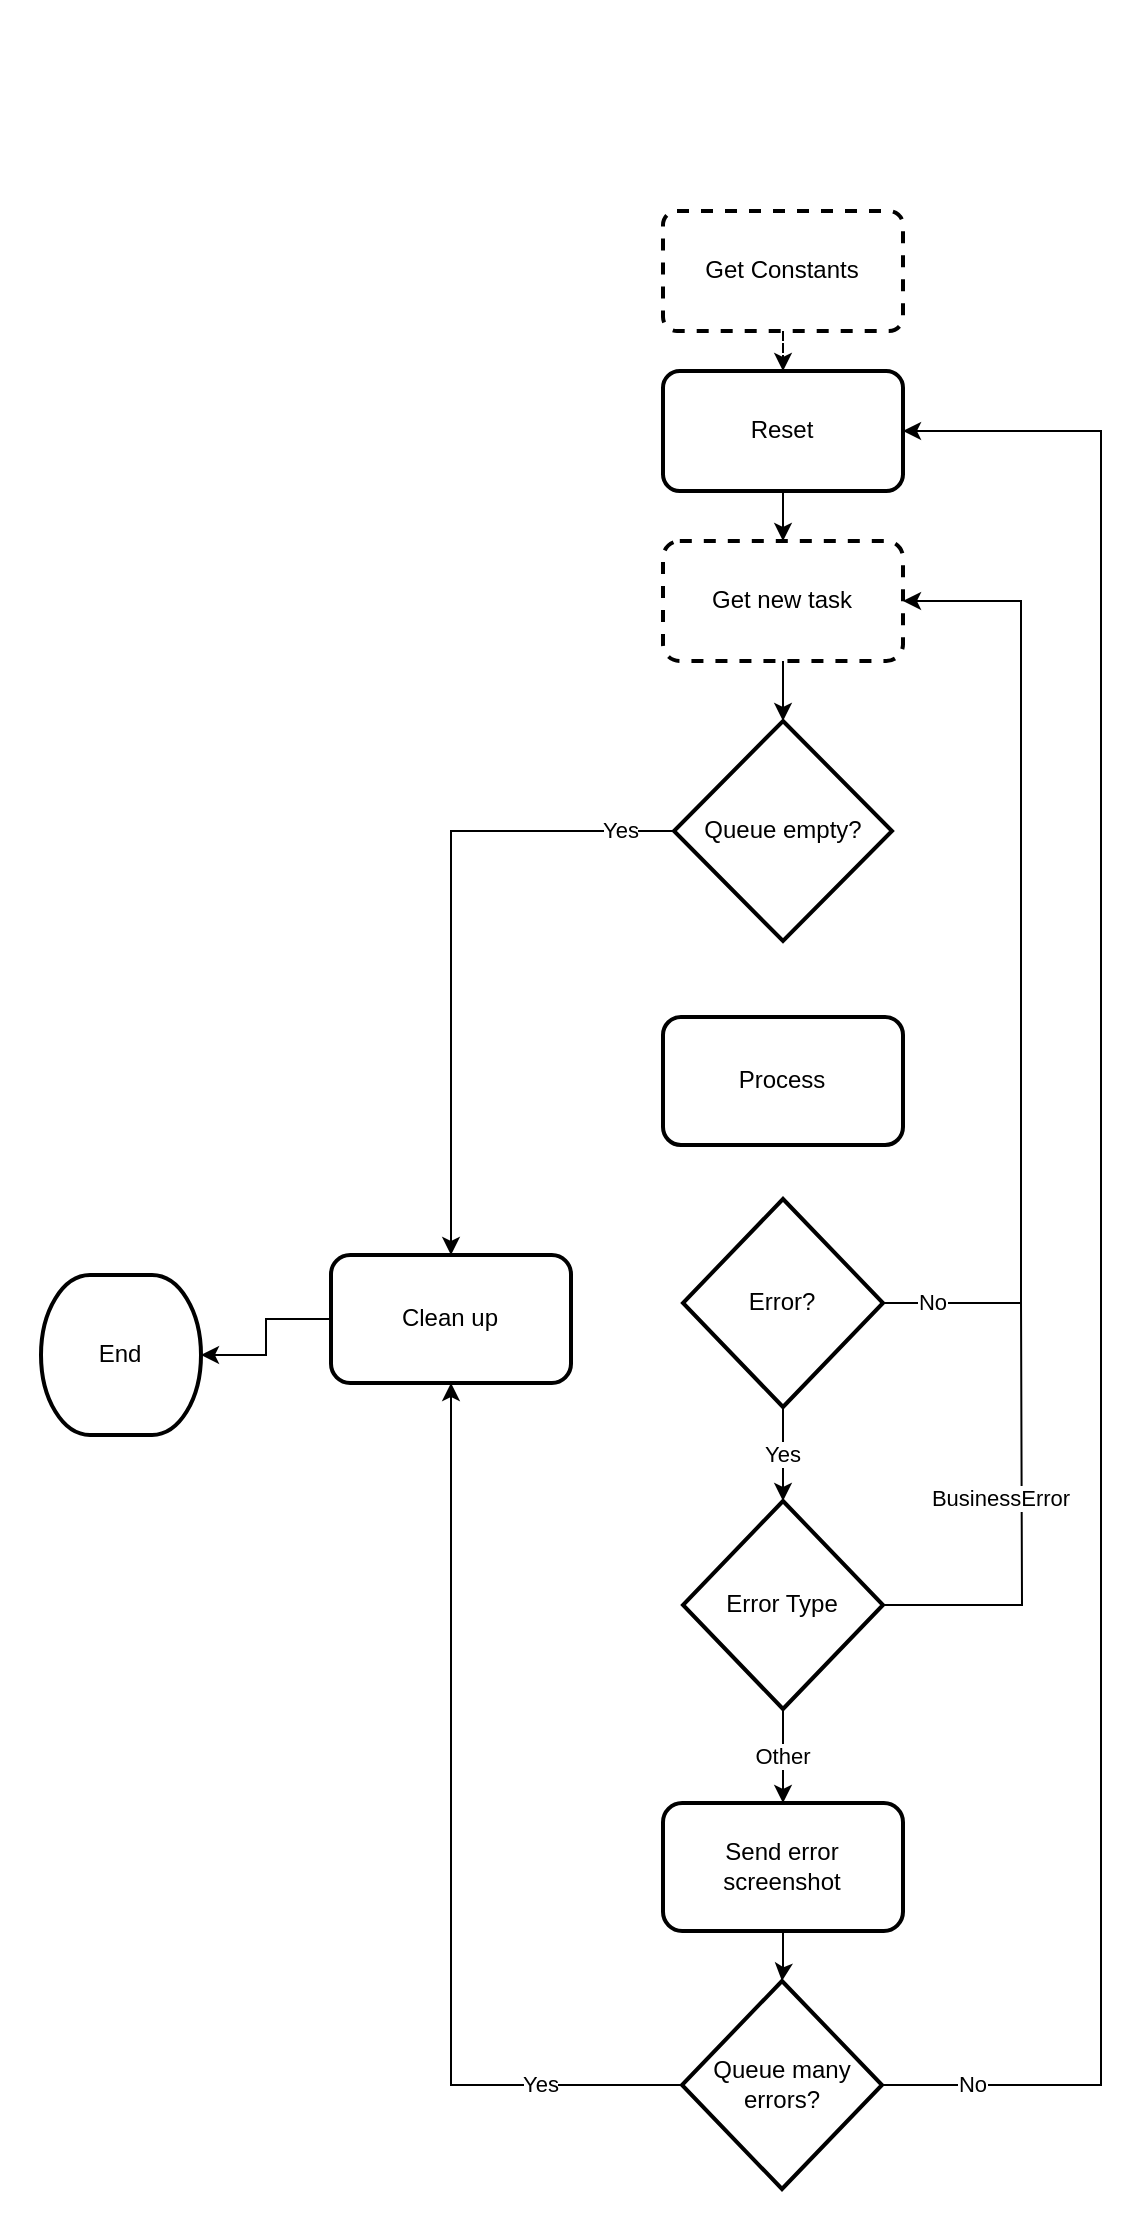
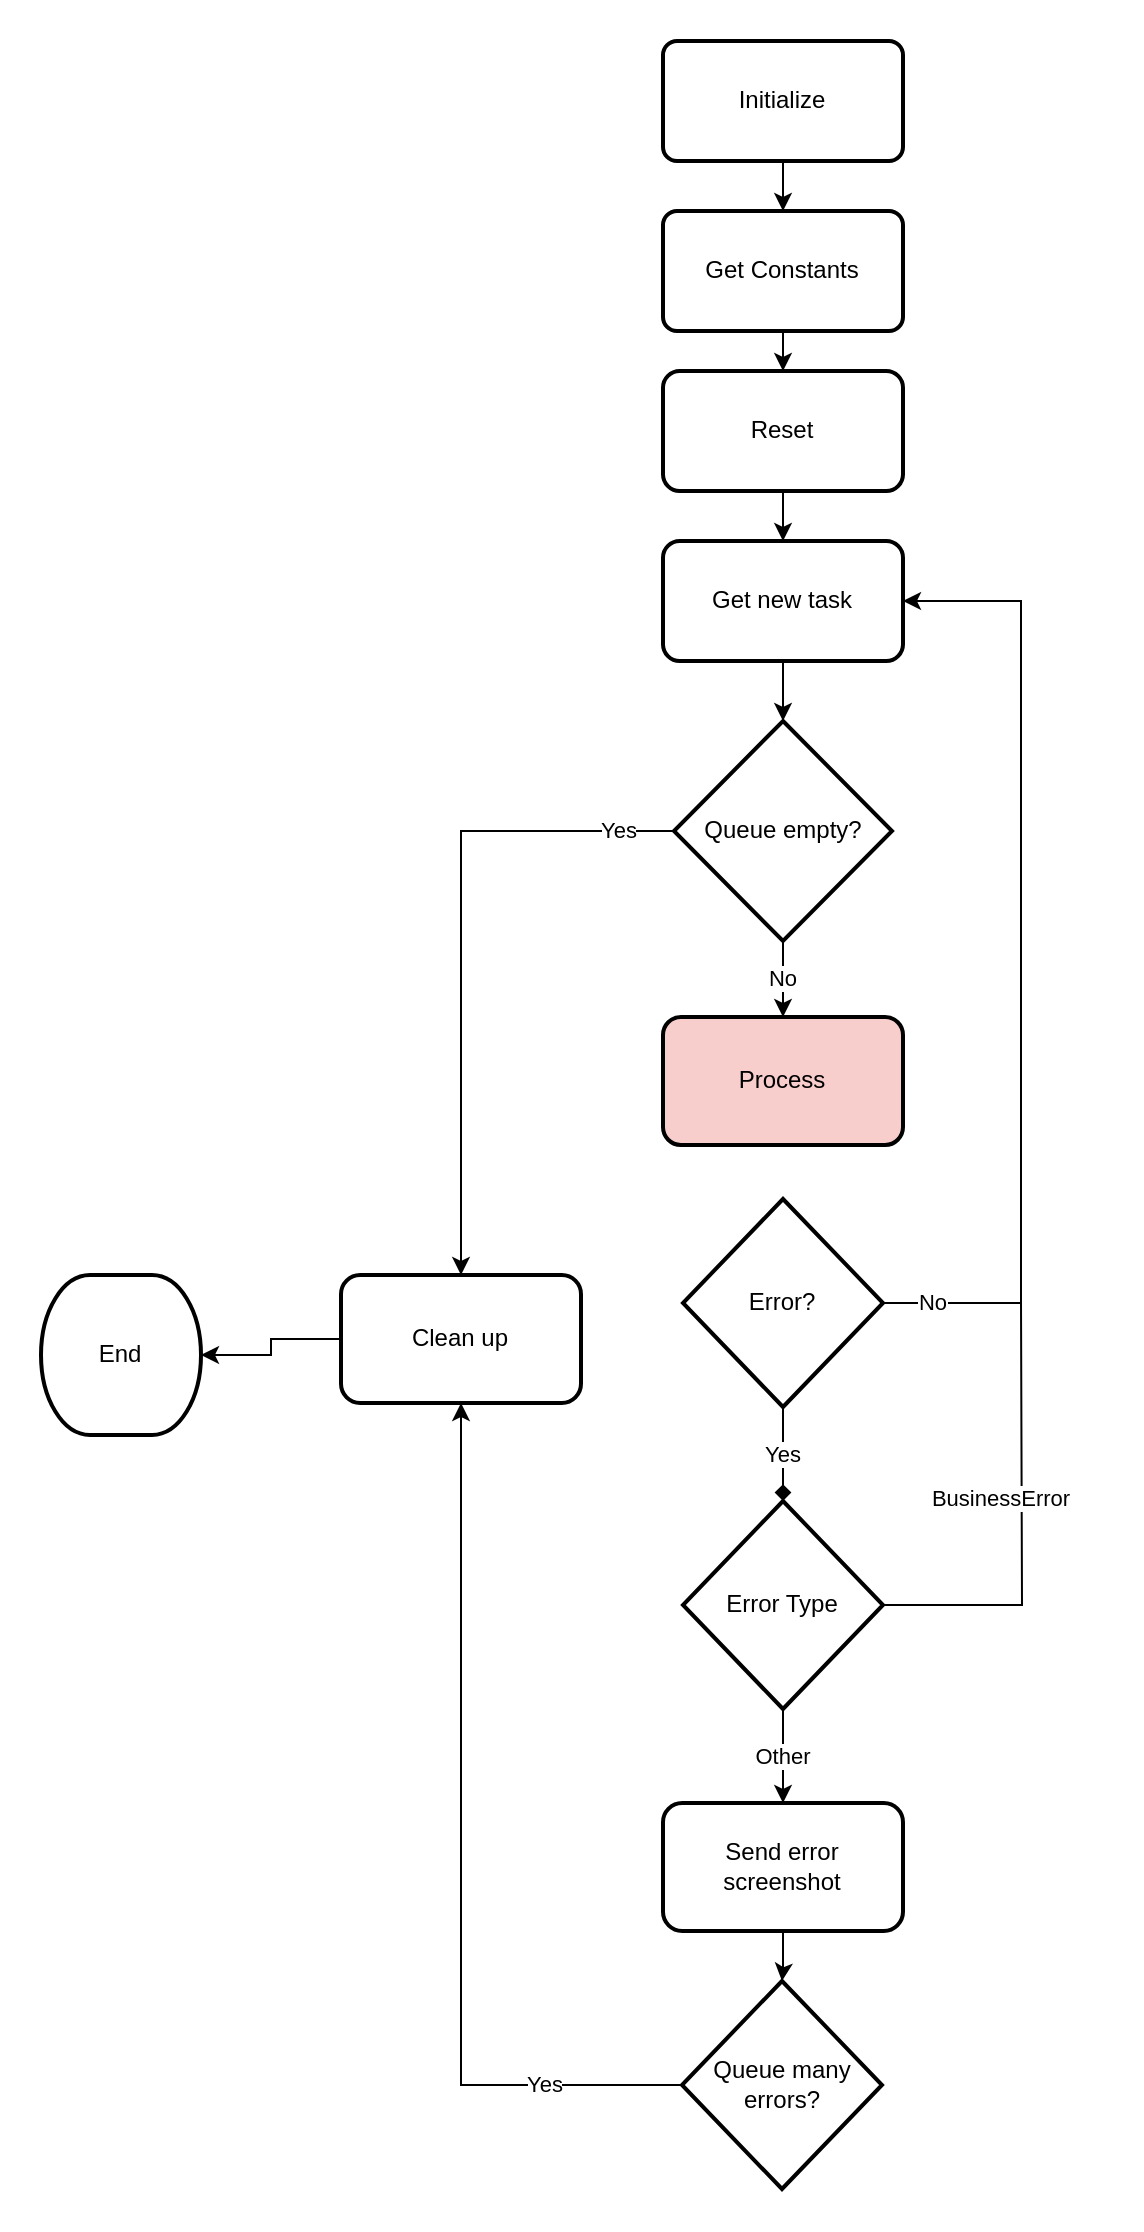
none -> (783, 101)
none -> (783, 193)
(783, 271) -> (783, 271)
(783, 331) -> (783, 331)
(783, 601) -> (783, 601)
none -> (783, 972)
(783, 1081) -> (783, 1081)
(1101, 1275) -> none
(451, 1319) -> (461, 1339)
(783, 1486) -> (783, 1485)
